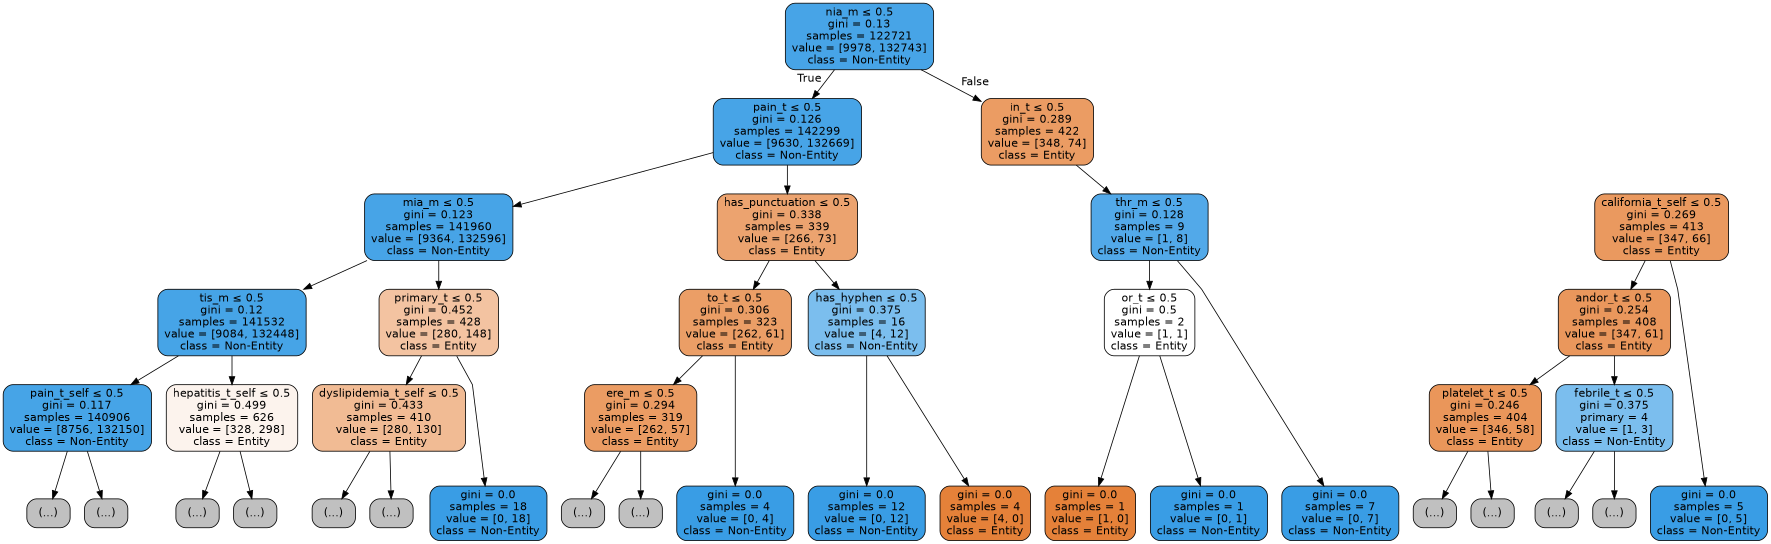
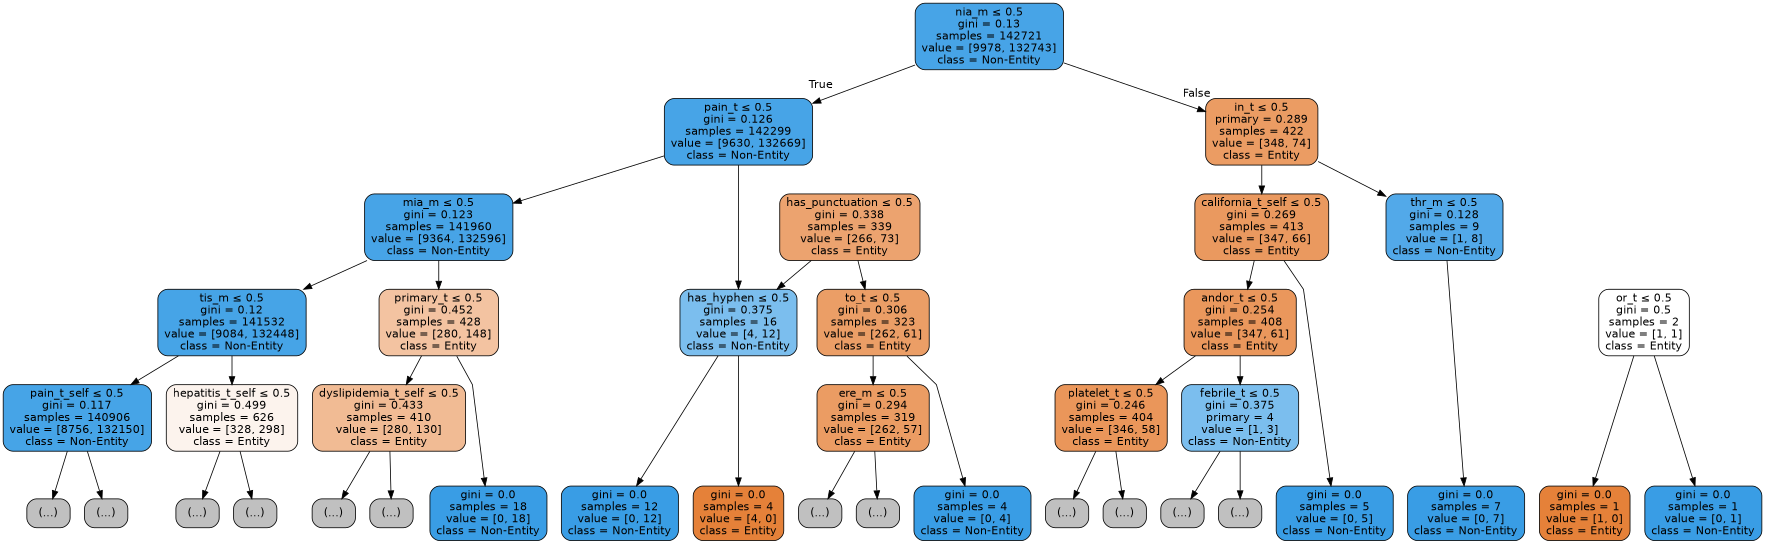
(859, 36) -> (989, 36)
(1037, 119) -> (1262, 119)
(787, 175) -> (738, 223)
none -> (1262, 175)
(1150, 271) -> none
